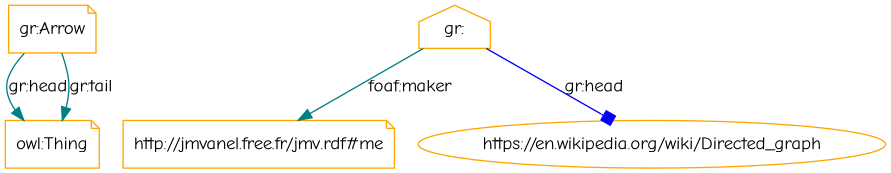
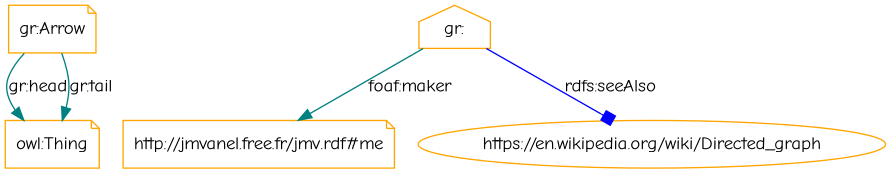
(594, 87) -> (611, 87)
